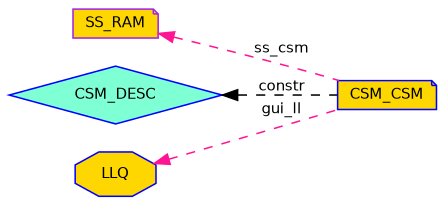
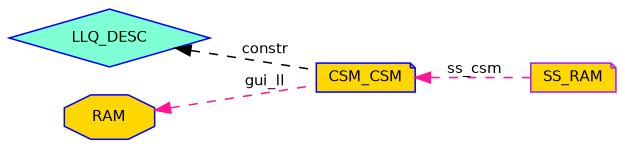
(257, 58) -> (481, 78)
(116, 95) -> (110, 38)
(116, 174) -> (110, 117)
